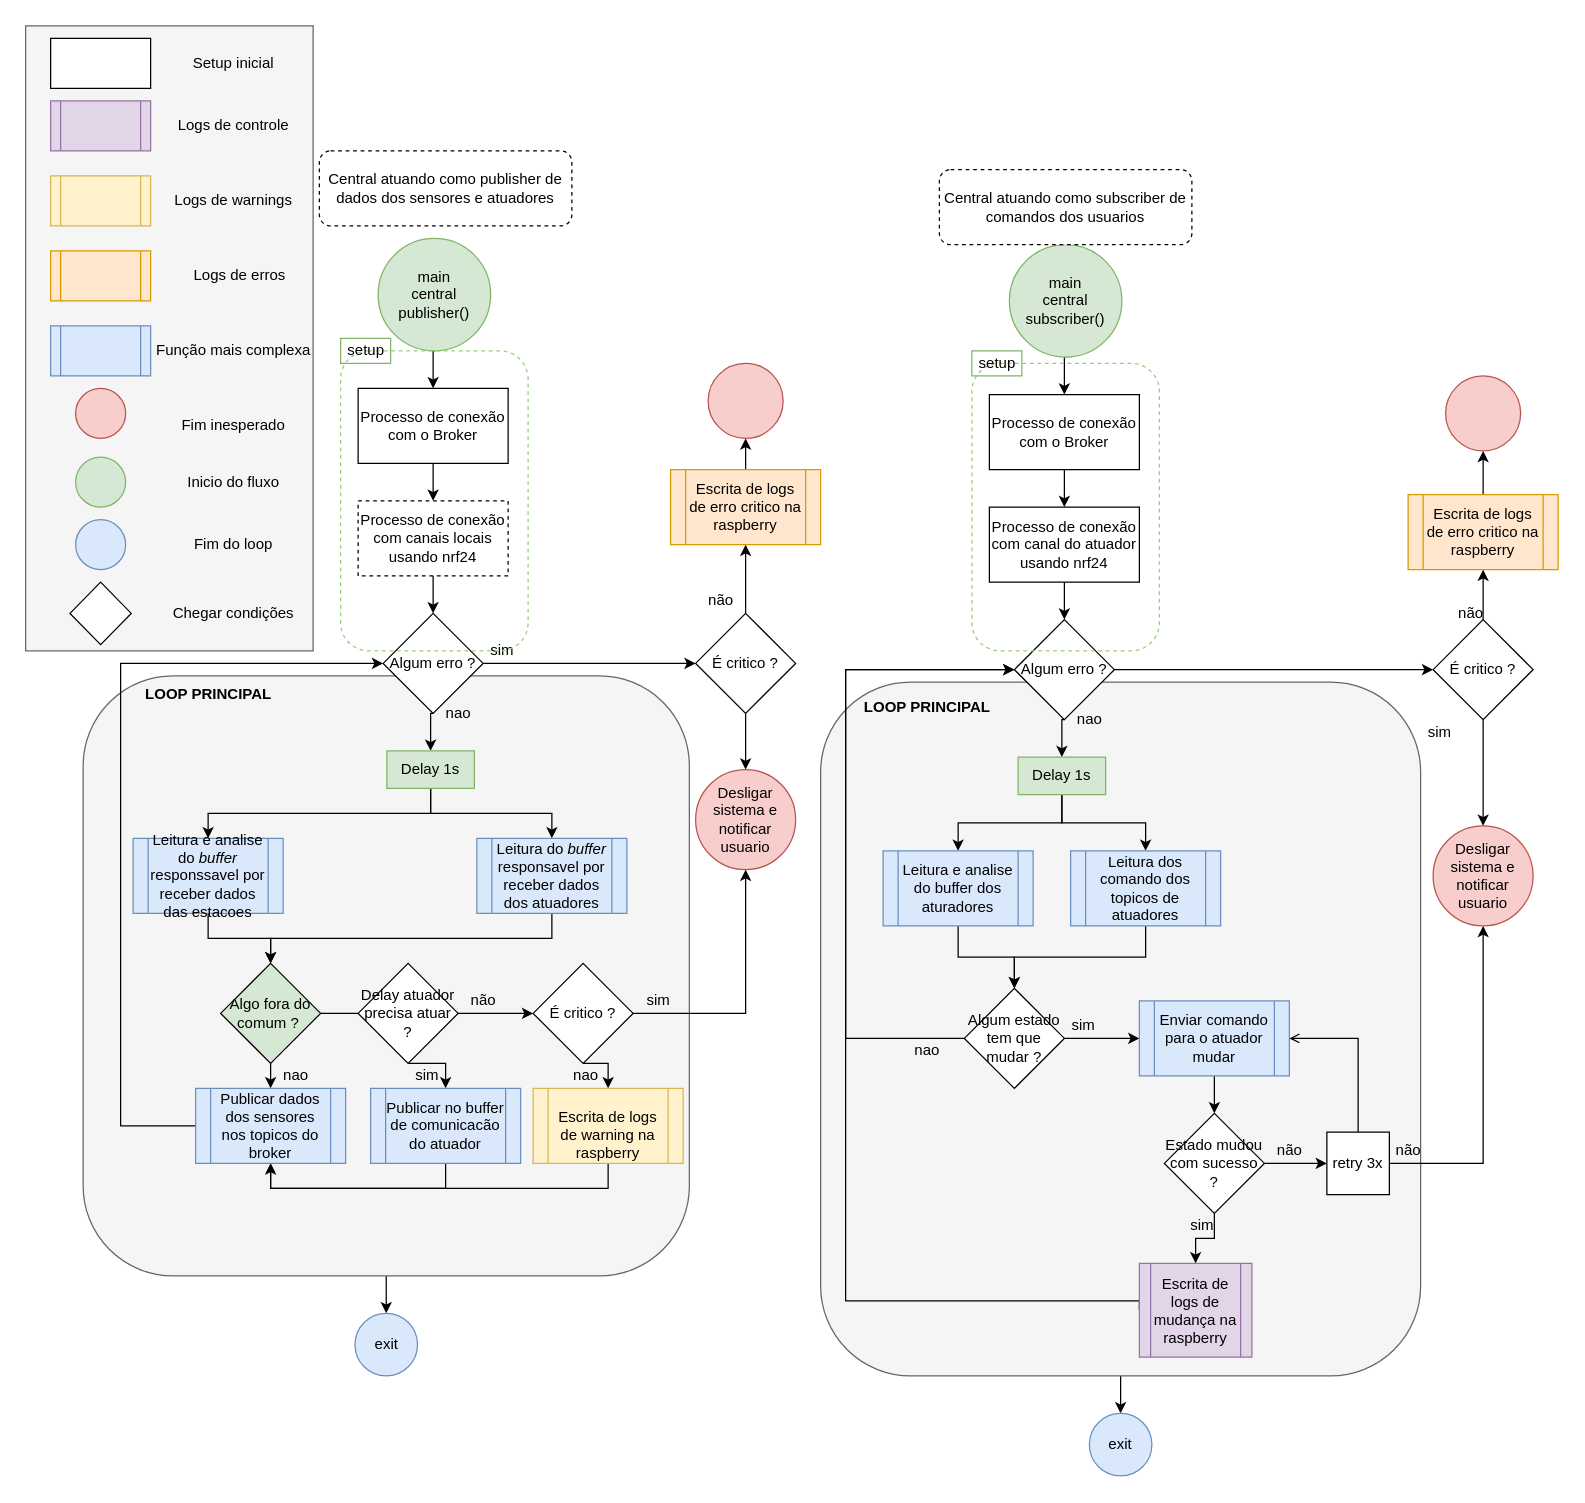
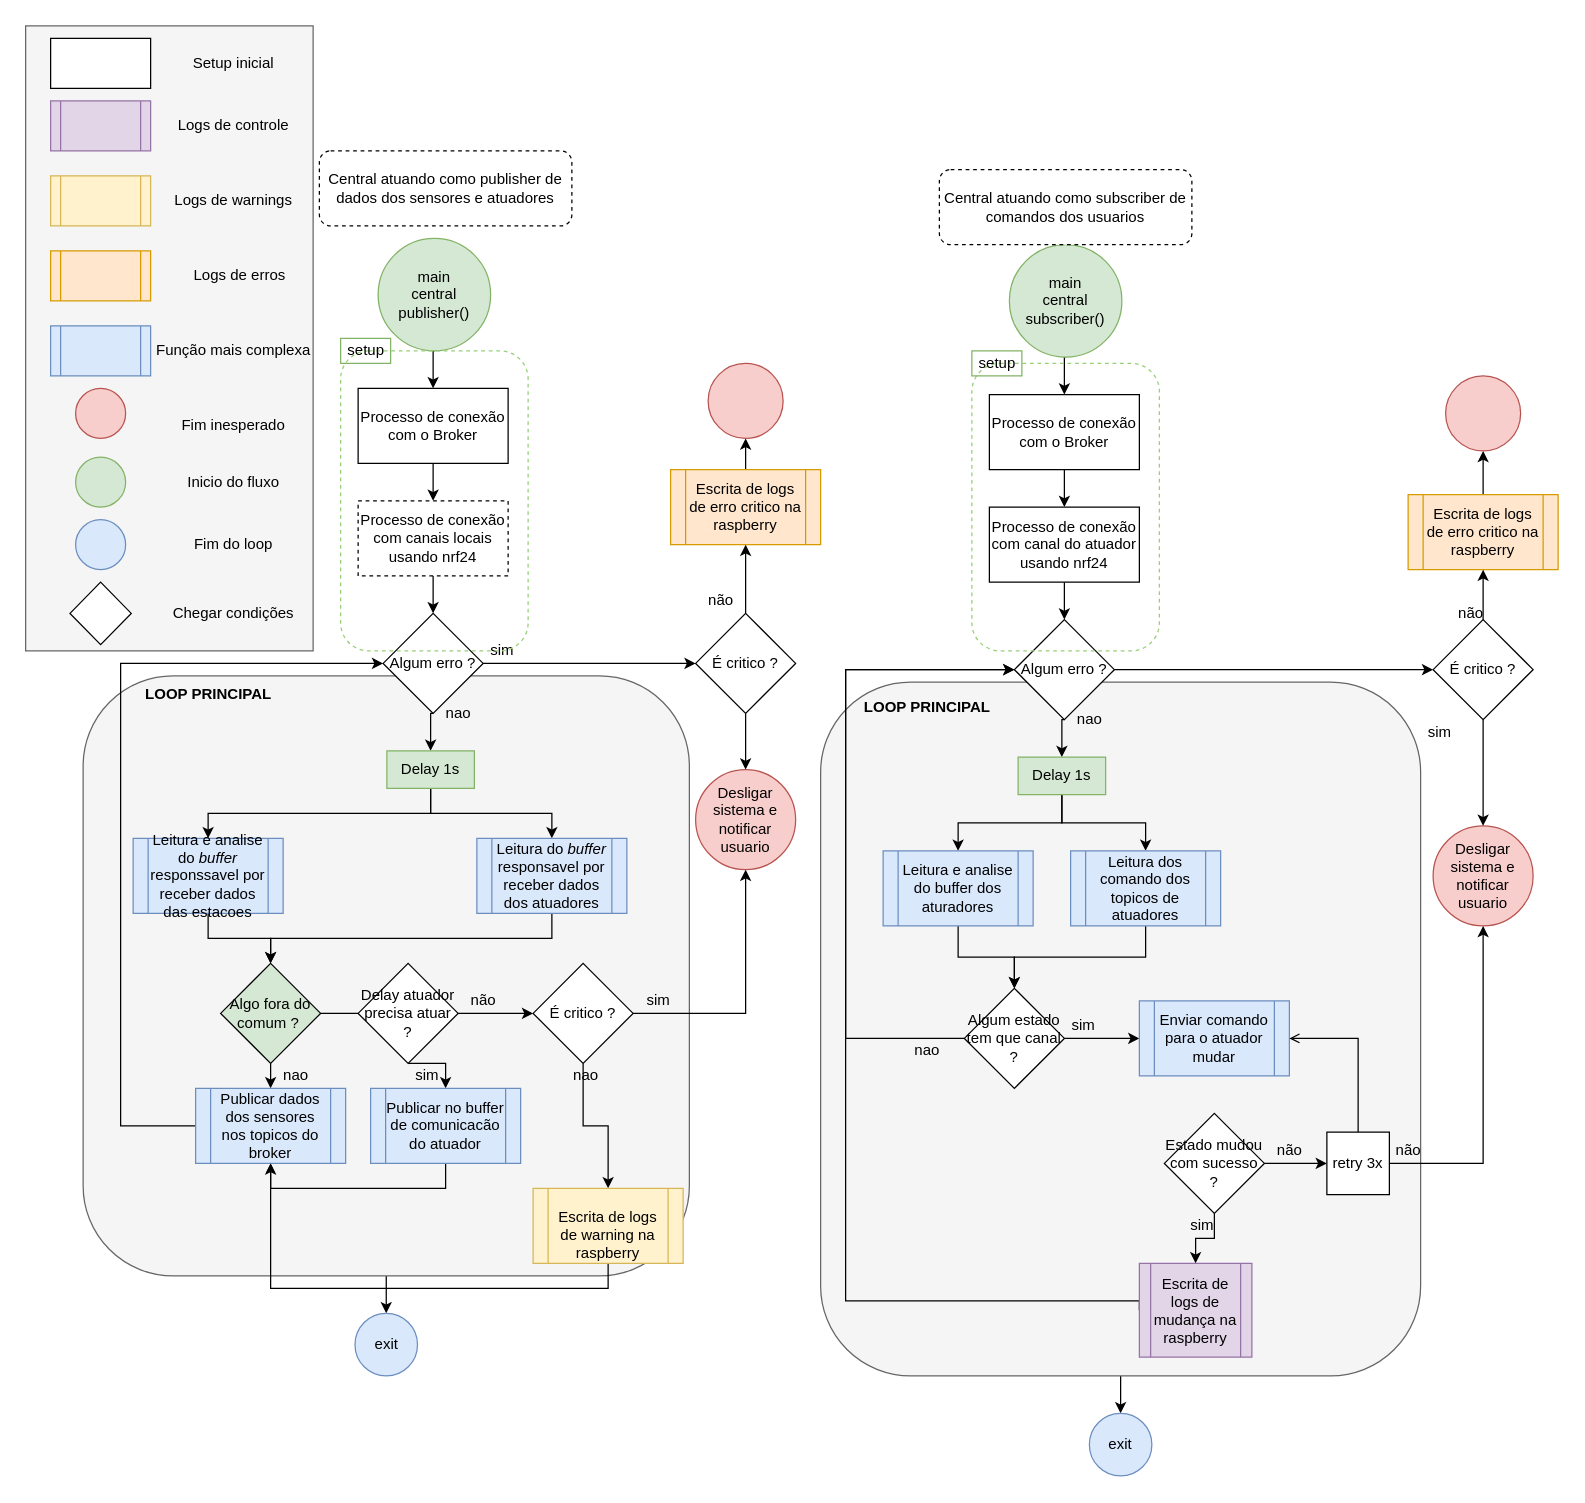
(1014, 1038) -> (1014, 1038)
(1214, 1090) -> none
(608, 1126) -> (608, 1226)
